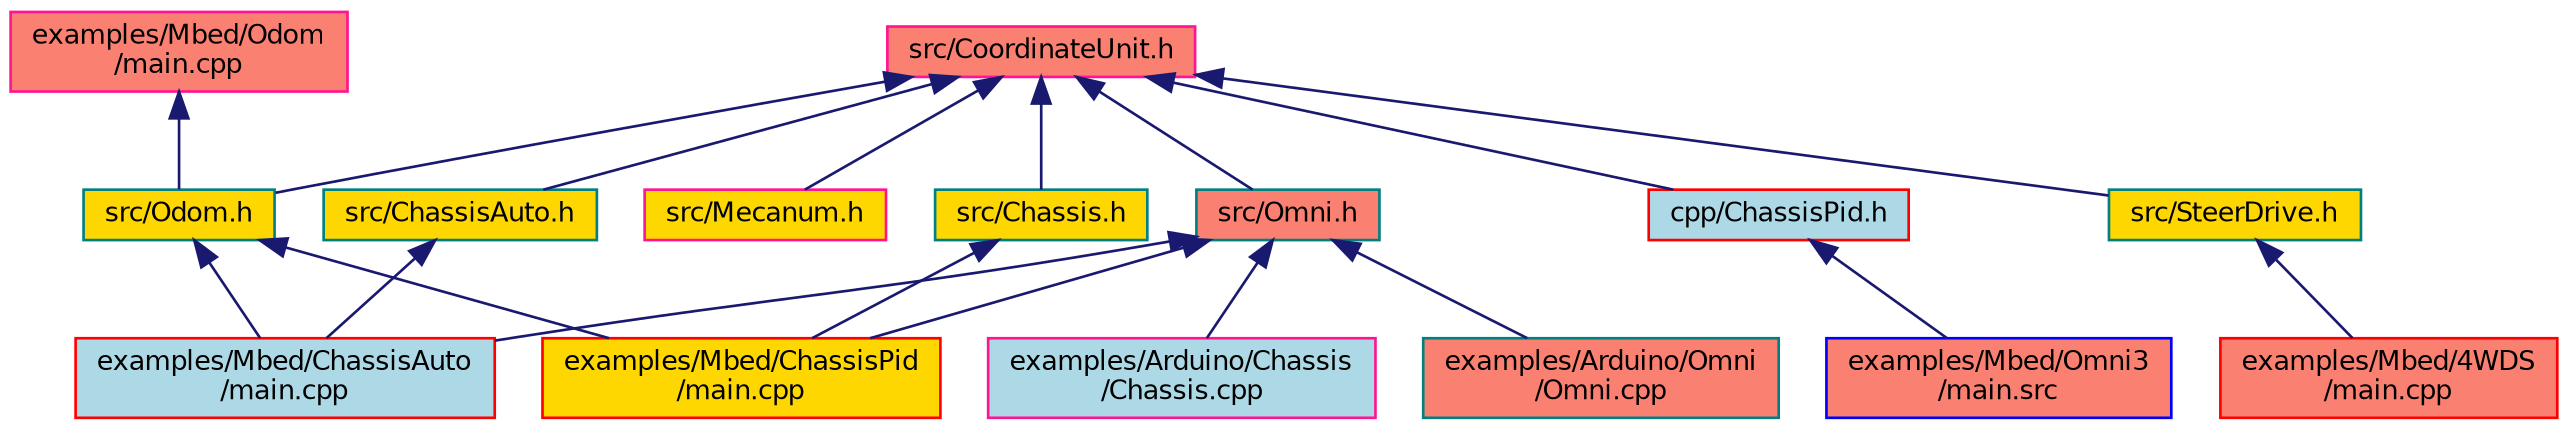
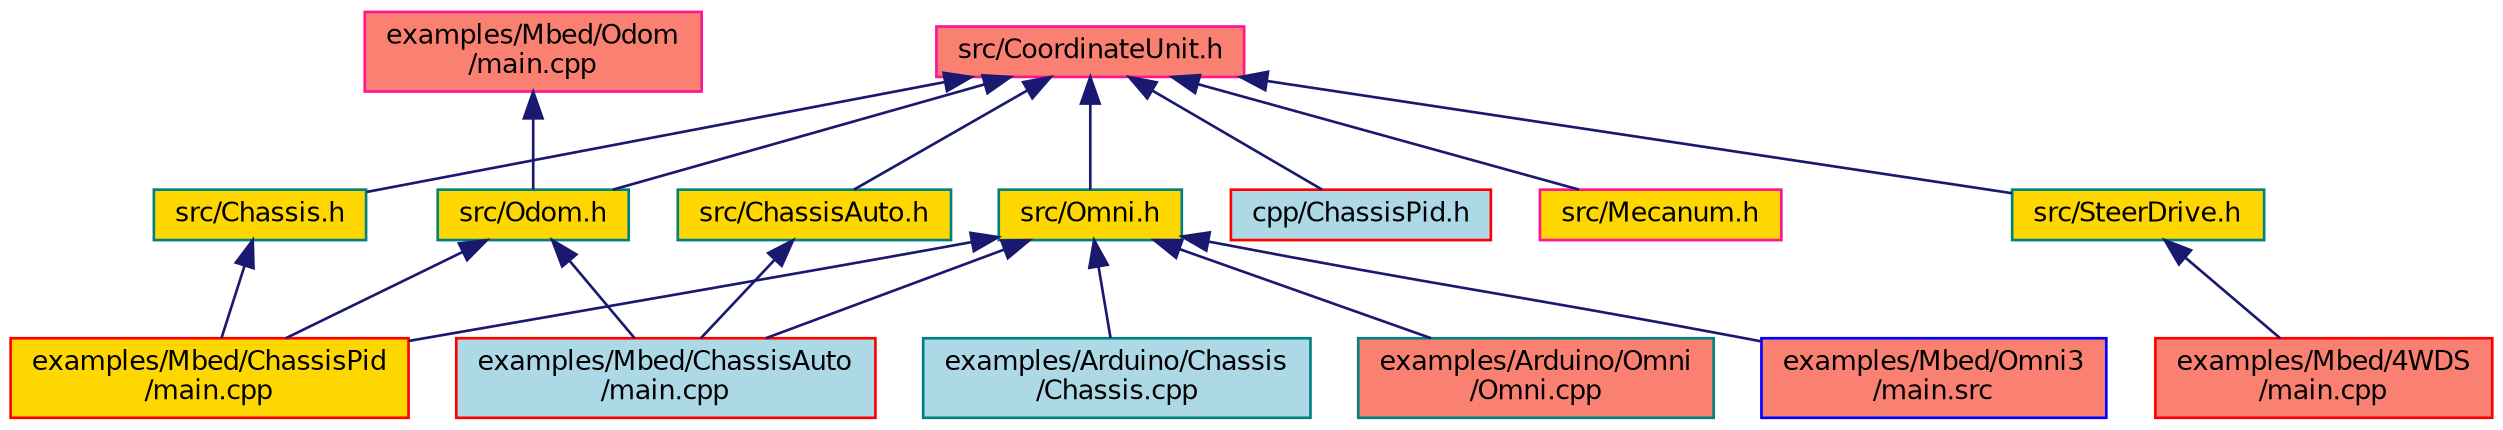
(1288, 215) -> (1090, 215)
(1890, 297) -> (1485, 292)
(1182, 378) -> (1117, 378)
